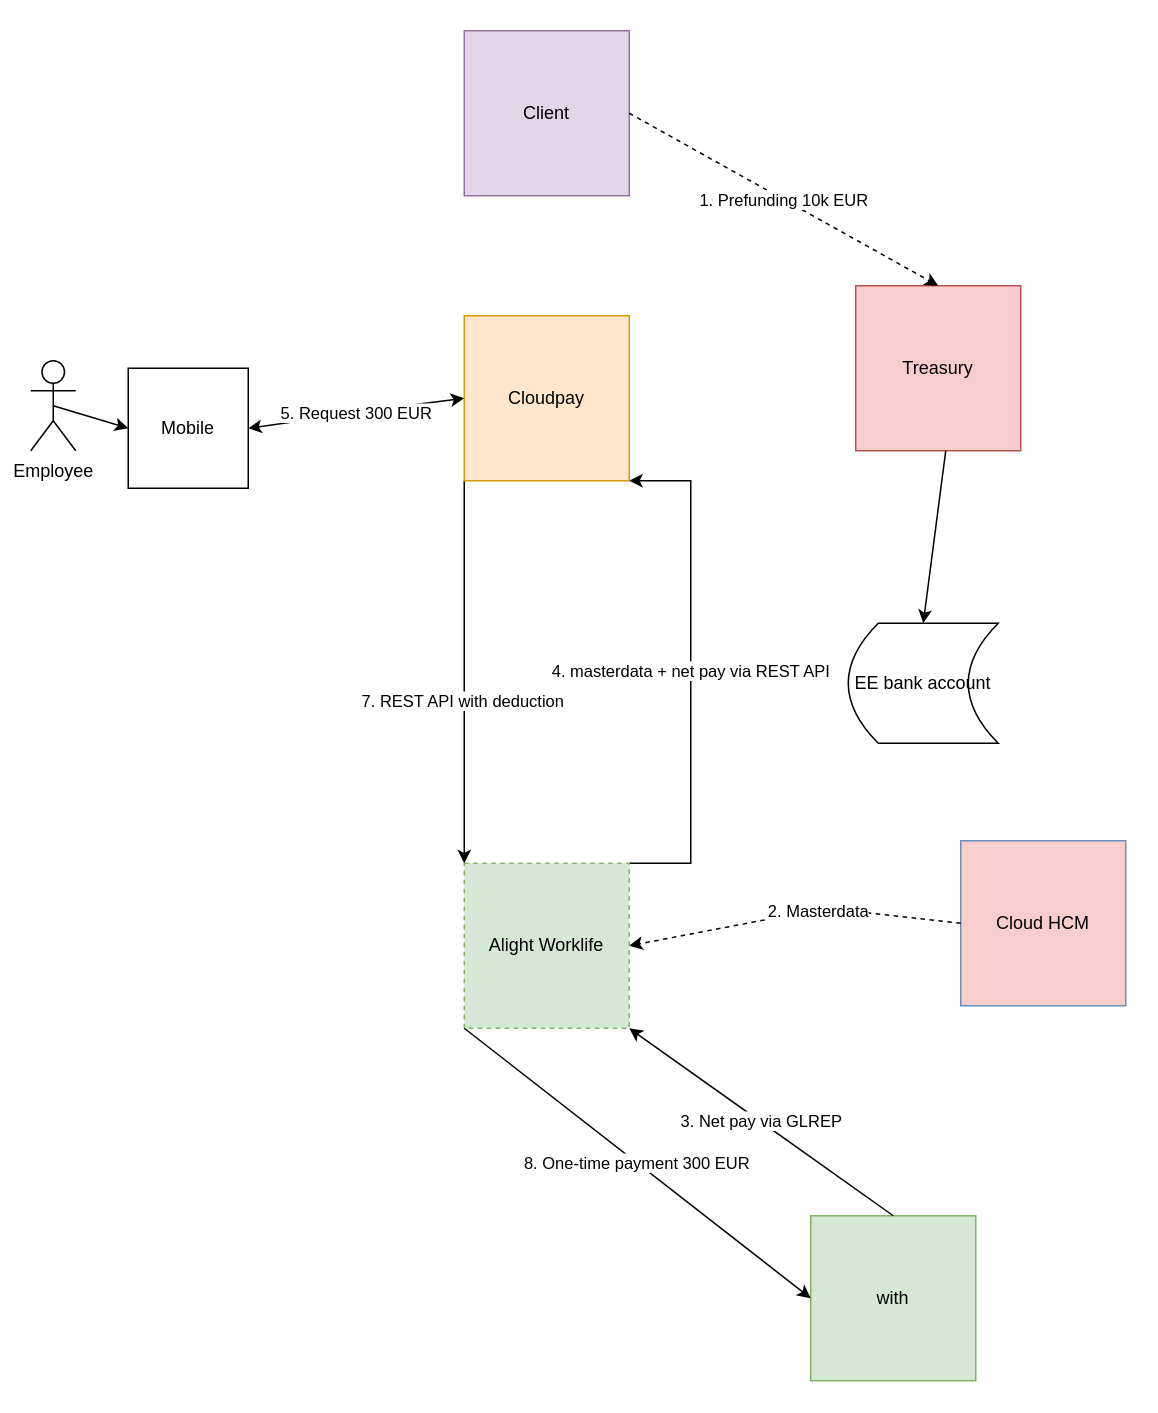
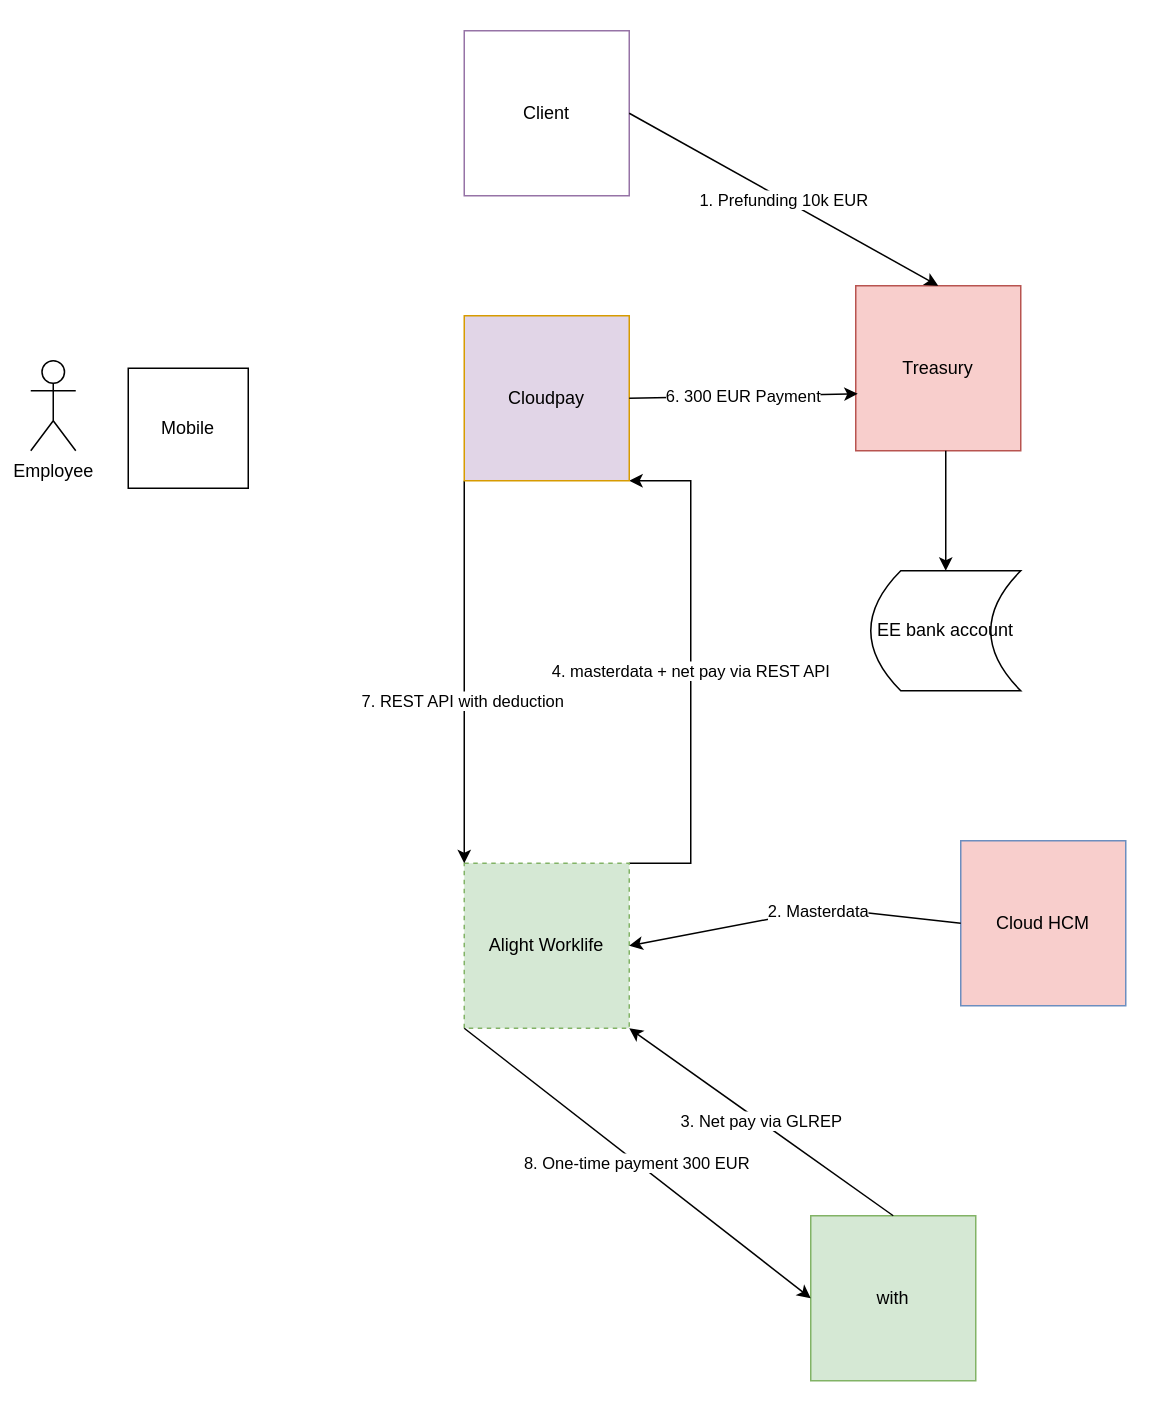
(547, 113) -> (547, 113)
(697, 151) -> (697, 151)
none -> (766, 396)
(547, 398) -> (547, 398)
(359, 412) -> none
(87, 416) -> none
(923, 683) -> (946, 631)
(704, 932) -> (704, 932)
